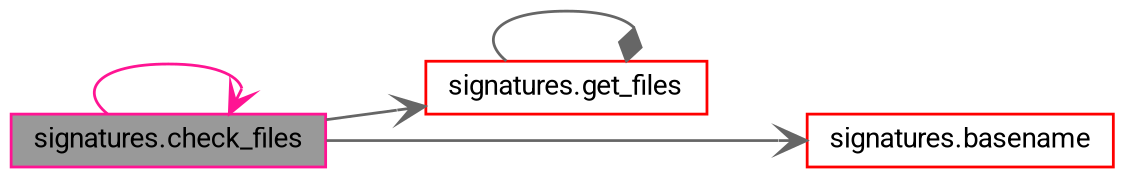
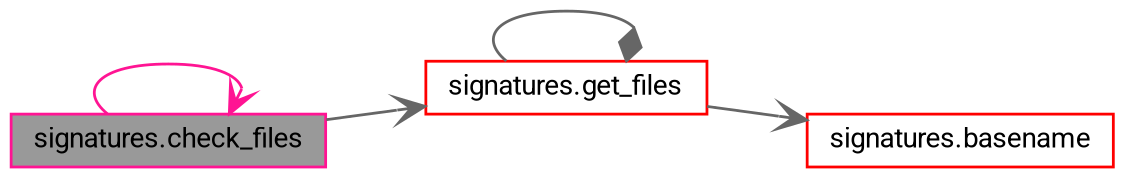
(552, 141) -> (743, 111)
